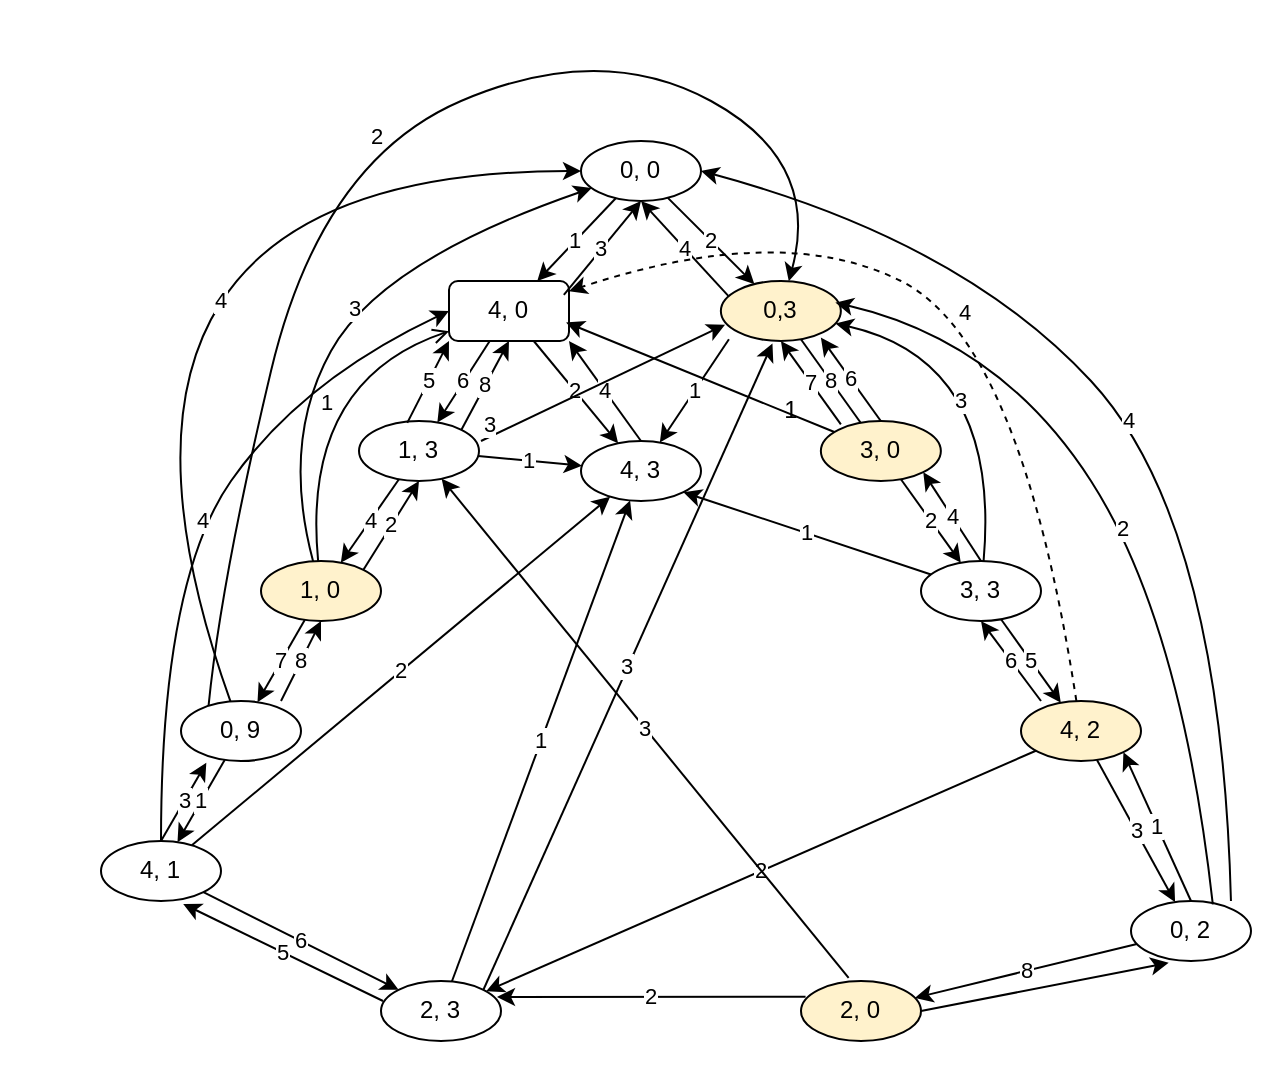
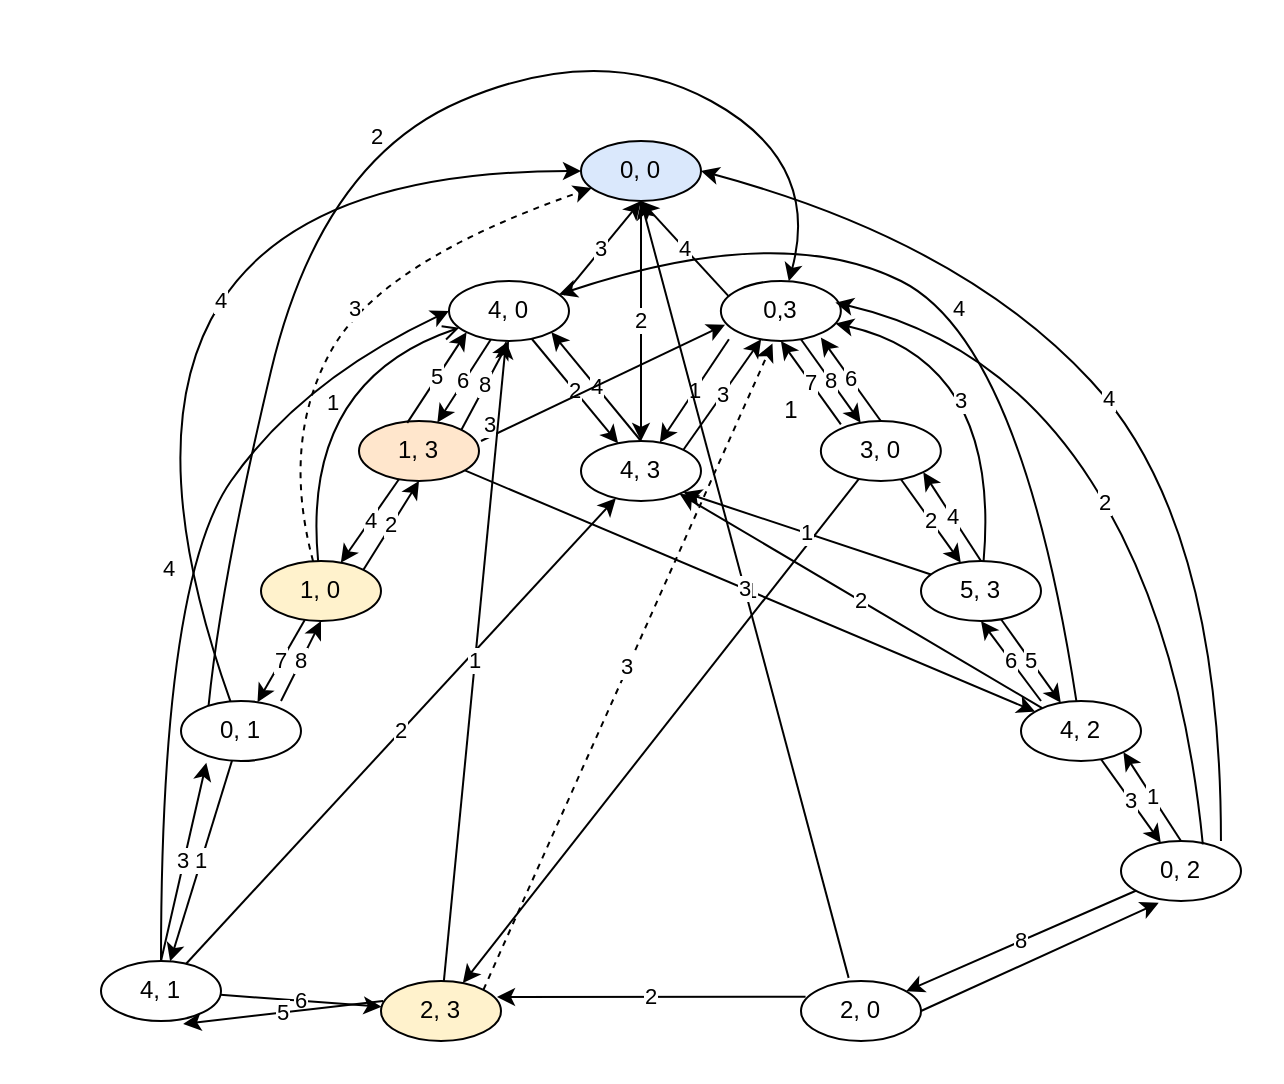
(641, 171) -> (641, 171)
(694, 224) -> (641, 281)
(581, 235) -> none
(464, 240) -> (464, 240)
(792, 253) -> (1042, 529)
(509, 311) -> (509, 311)
(781, 311) -> (781, 311)
none -> (729, 385)
(762, 403) -> (636, 763)
(855, 415) -> (852, 411)
(419, 451) -> (419, 451)
(881, 451) -> (881, 451)
(523, 460) -> (601, 528)
(981, 591) -> (981, 591)
(241, 731) -> (241, 731)
(1081, 731) -> (1081, 731)
(539, 747) -> (460, 818)
(572, 791) -> (572, 791)
(713, 812) -> (783, 730)
(767, 868) -> (886, 616)
(161, 871) -> (161, 991)
(1191, 931) -> (1181, 871)
(441, 1011) -> (441, 1011)
(861, 1011) -> (861, 1011)
